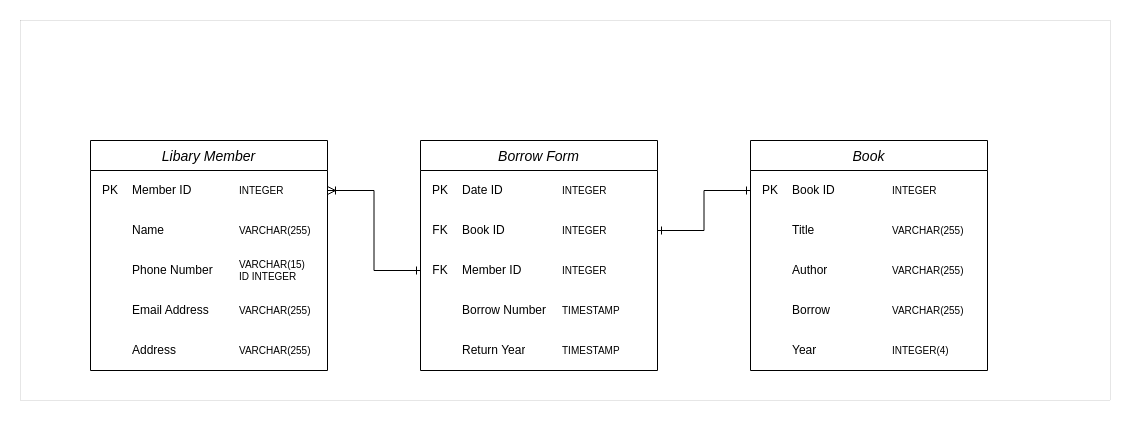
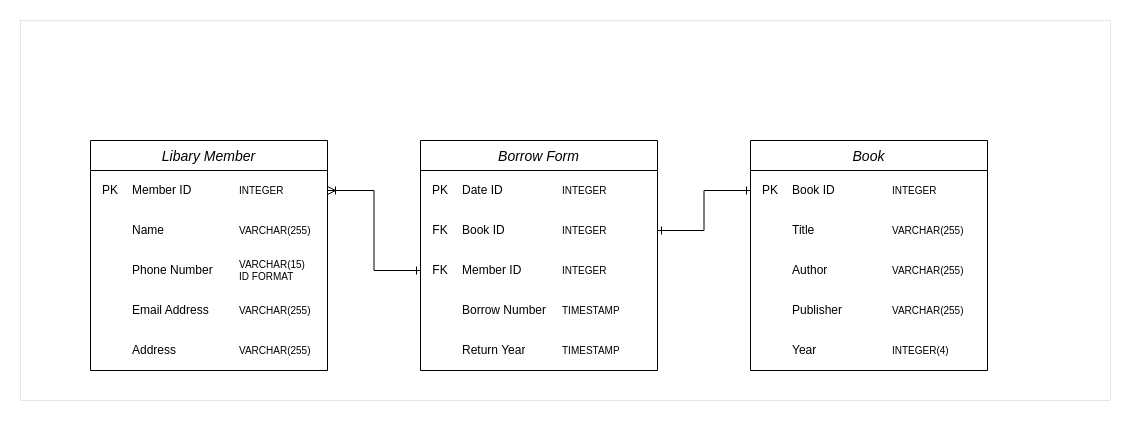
(270, 271) -> (270, 271)
(813, 311) -> (820, 311)
